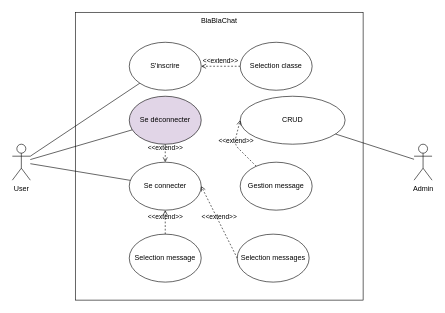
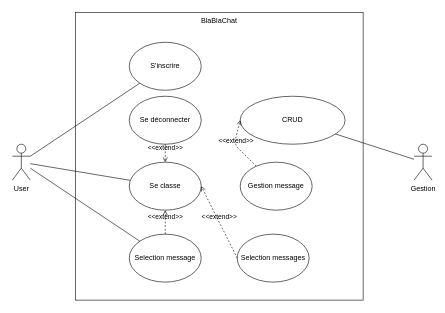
(222, 66) -> none
(276, 66) -> none
(165, 120) -> (165, 120)
(81, 145) -> (85, 205)
(165, 186) -> (165, 186)
(424, 189) -> (424, 189)
